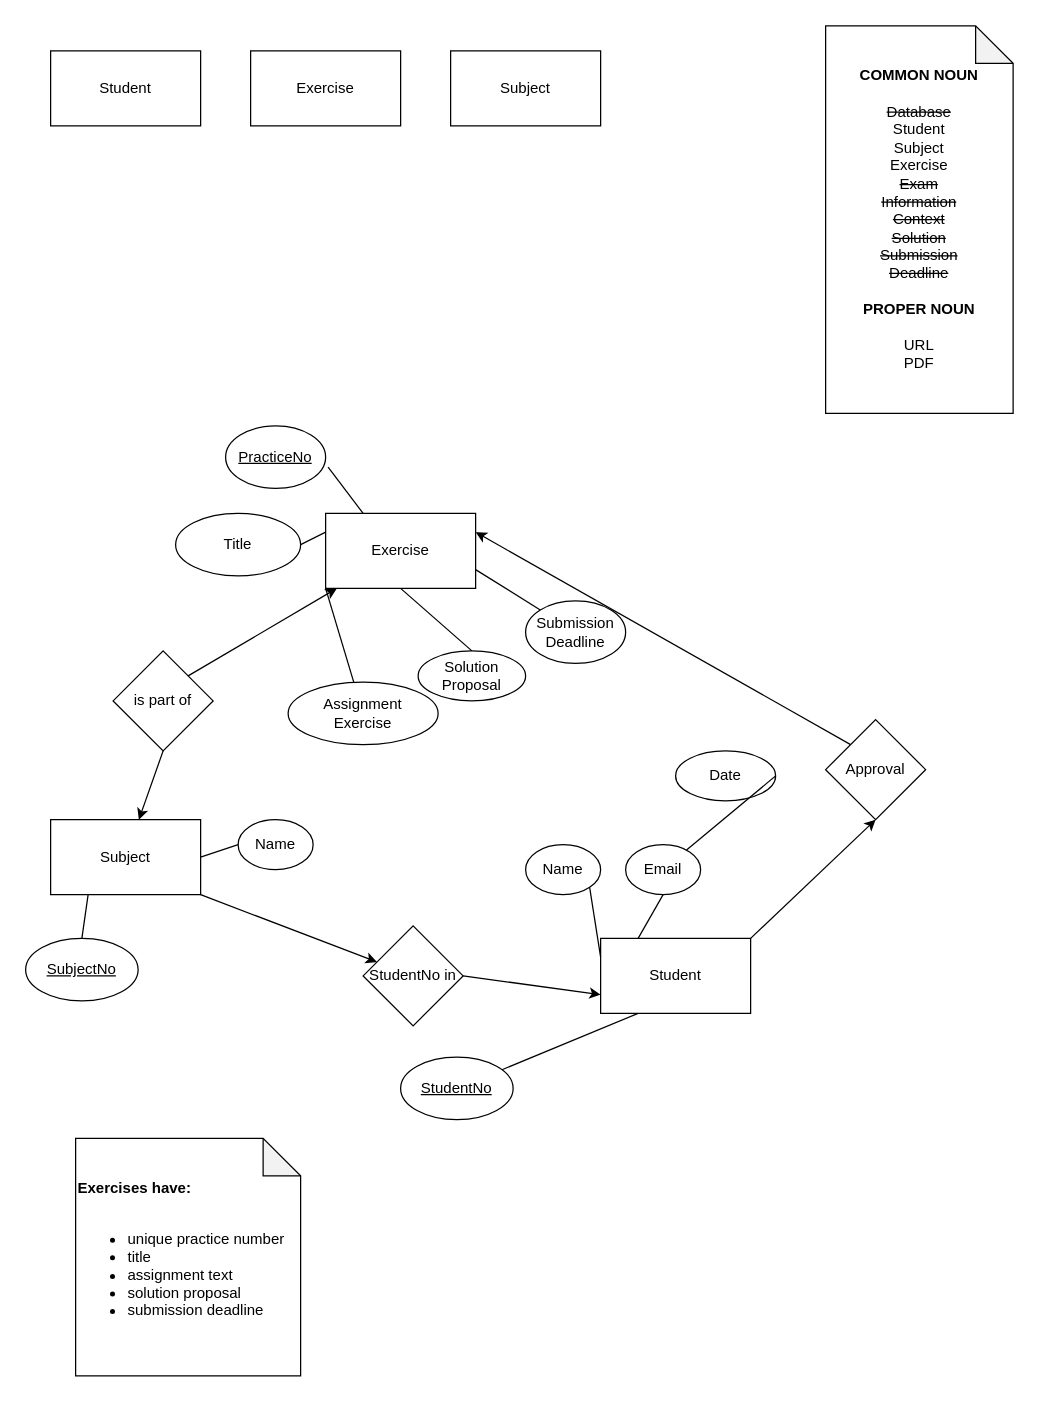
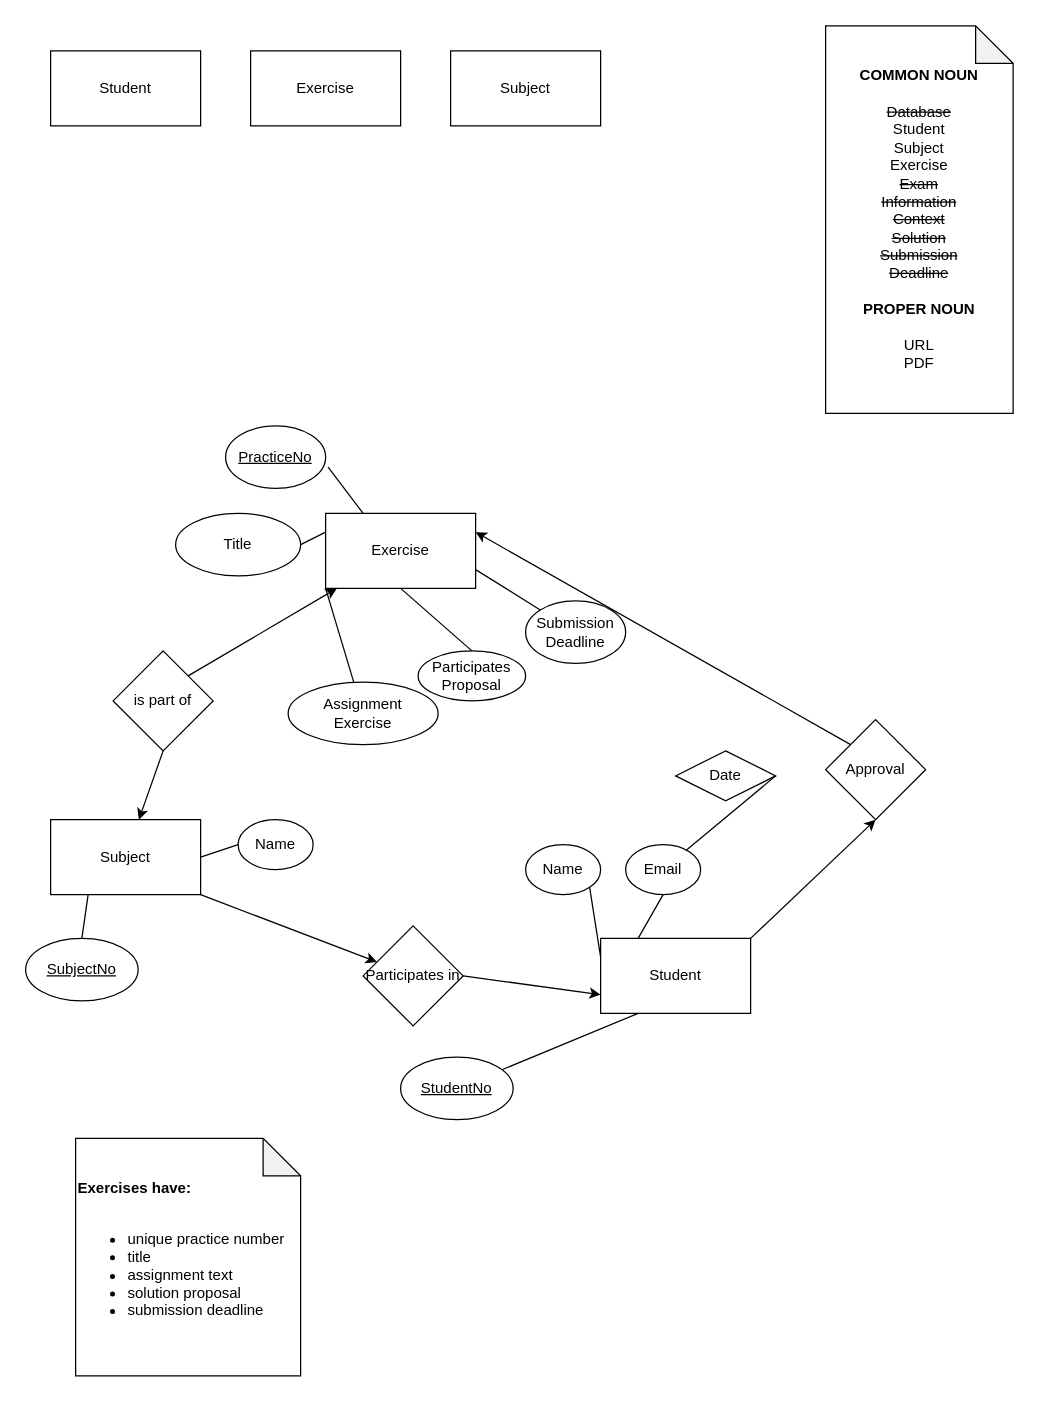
(472, 676) -> (472, 676)
(726, 776) -> (726, 776)
(413, 976) -> (413, 976)
